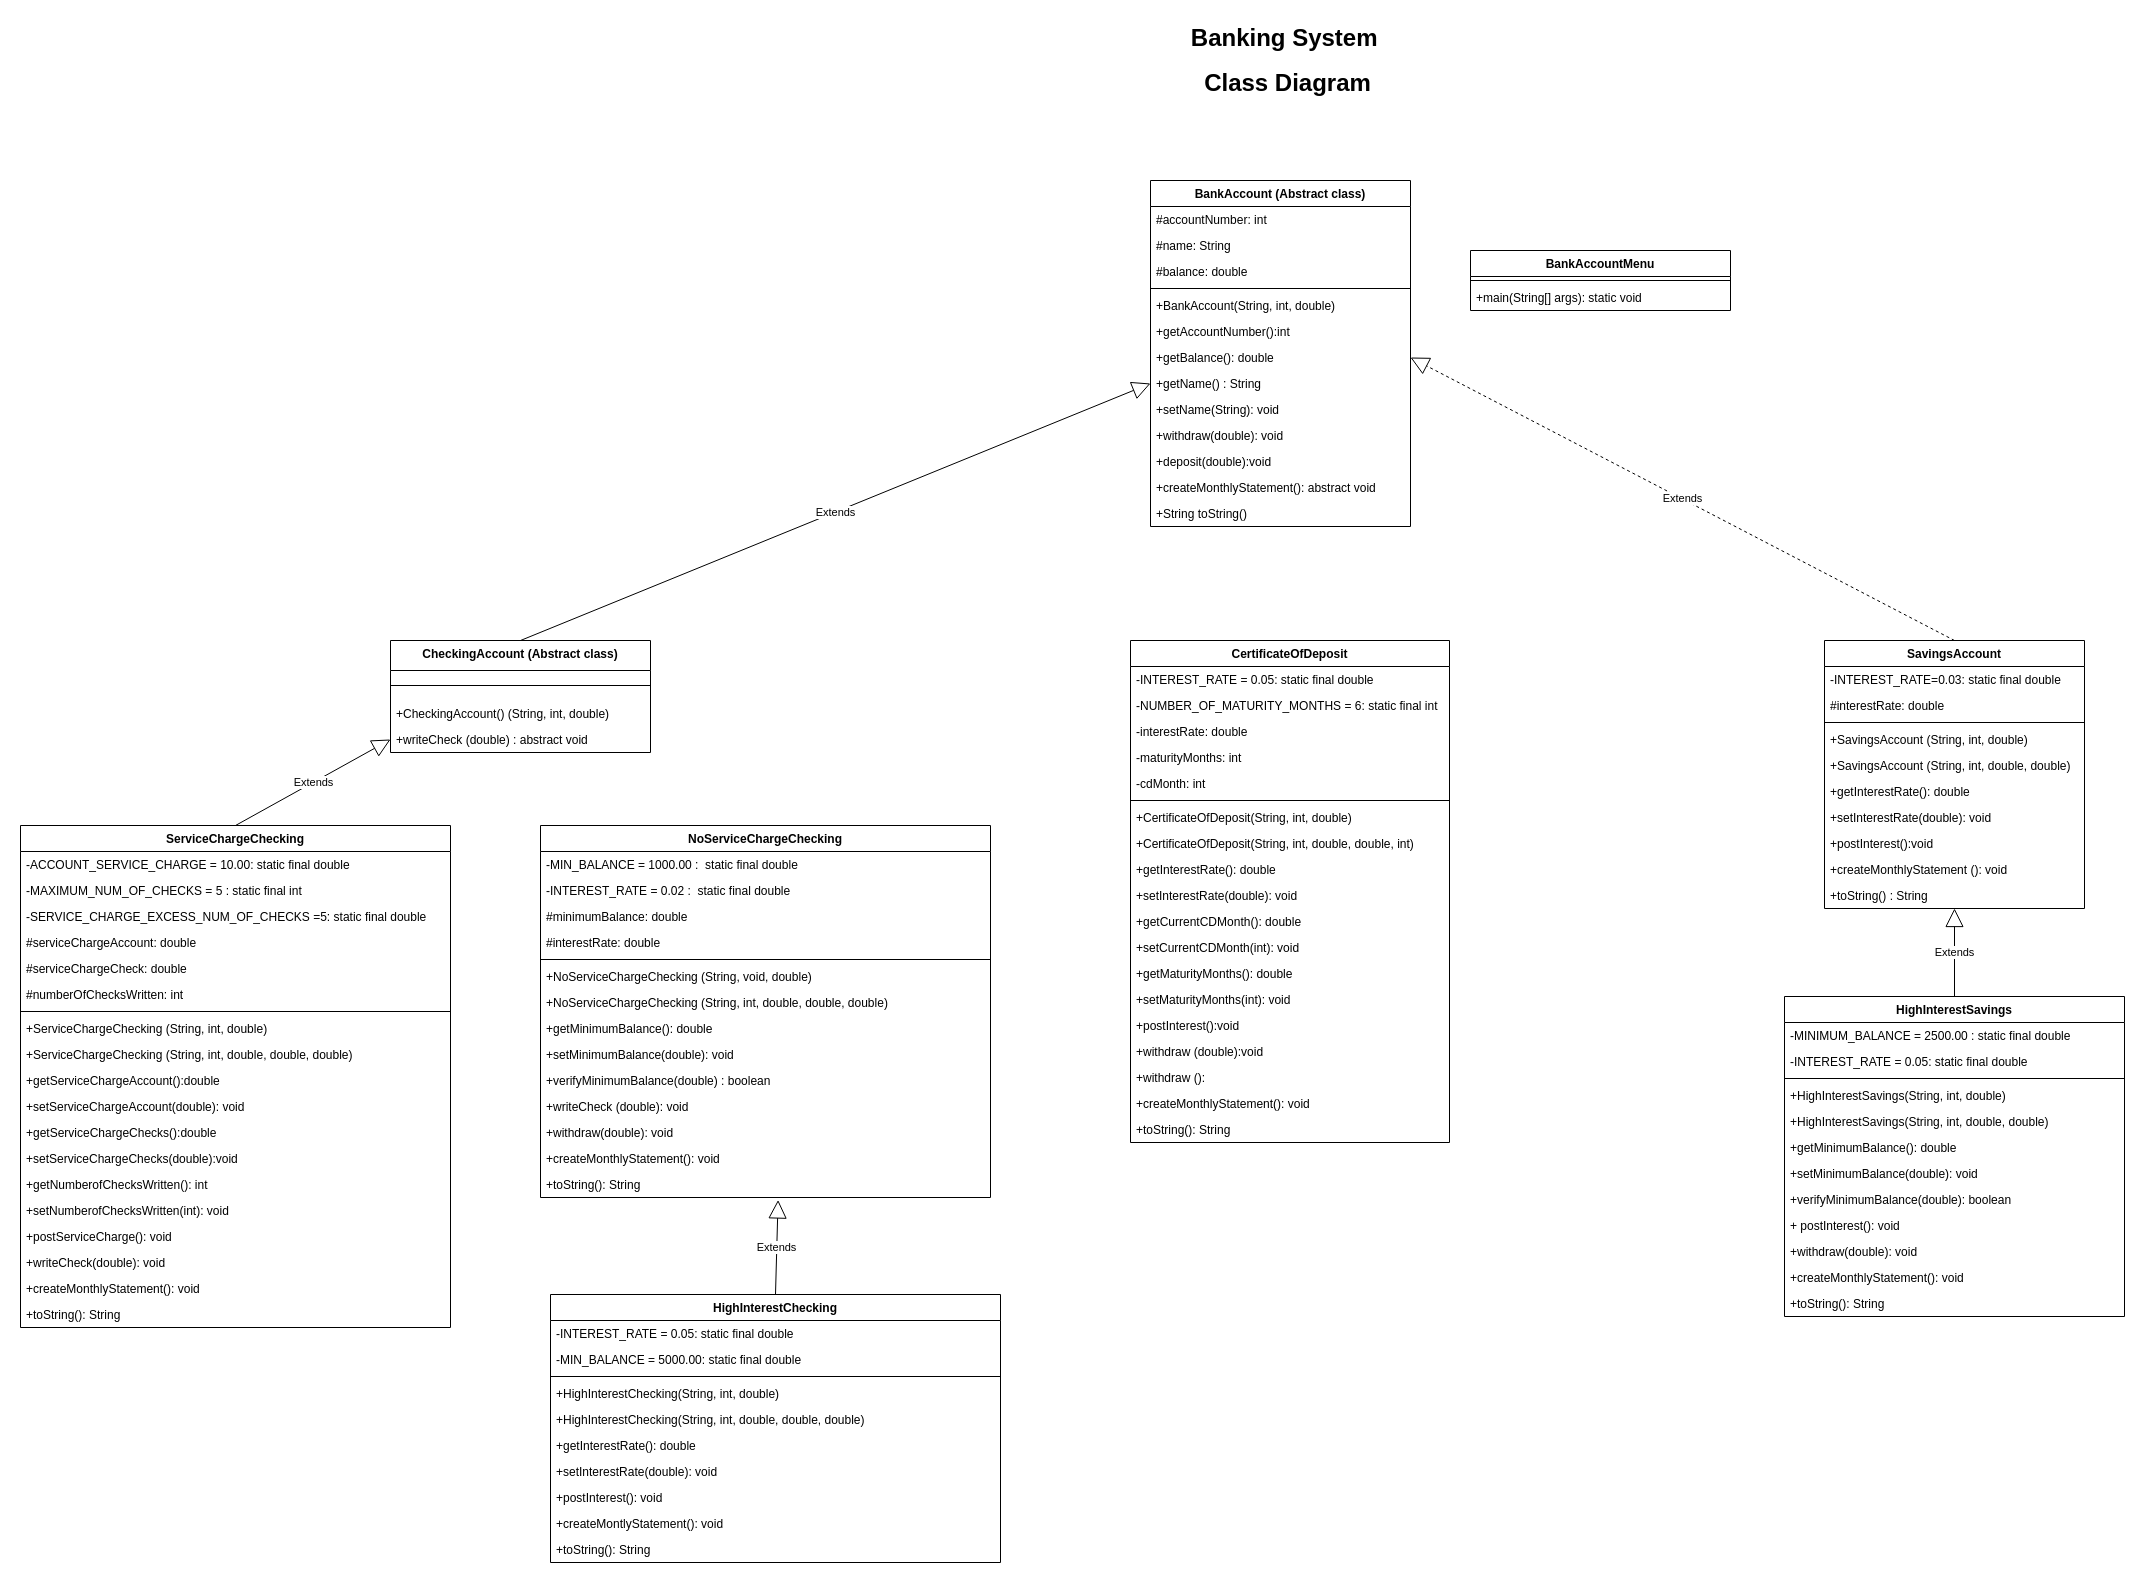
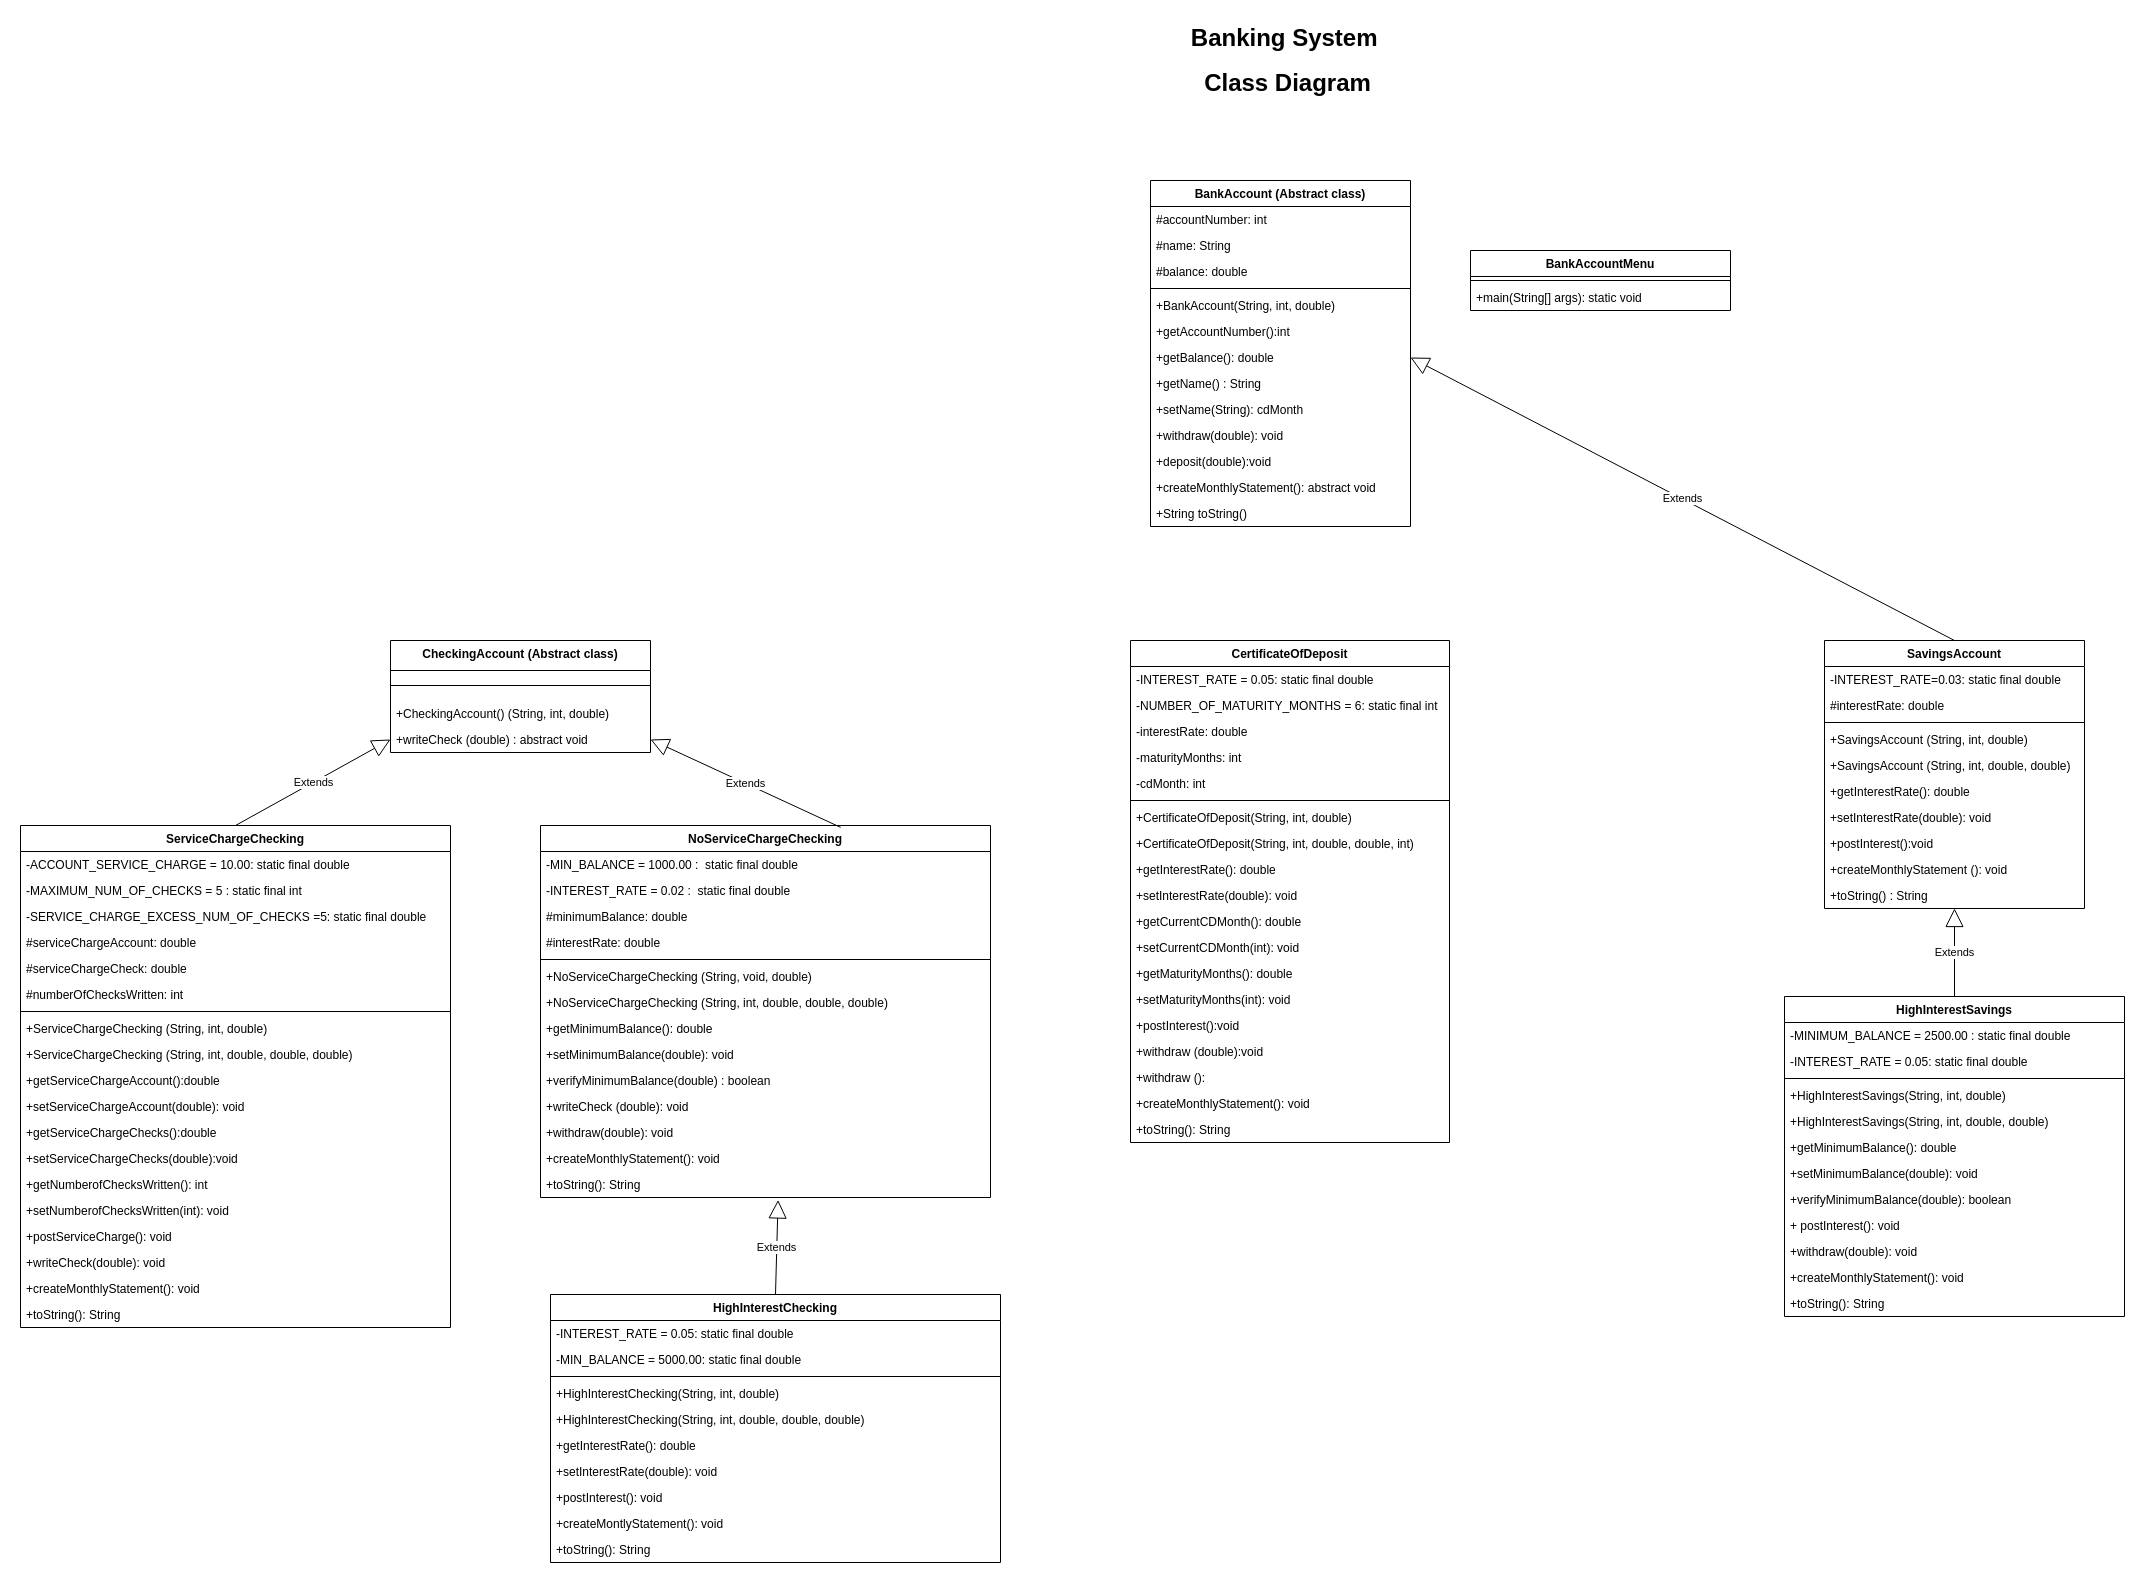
(1224, 410) -> (1235, 410)
(827, 515) -> none
(1822, 572) -> (1822, 572)
none -> (754, 787)
